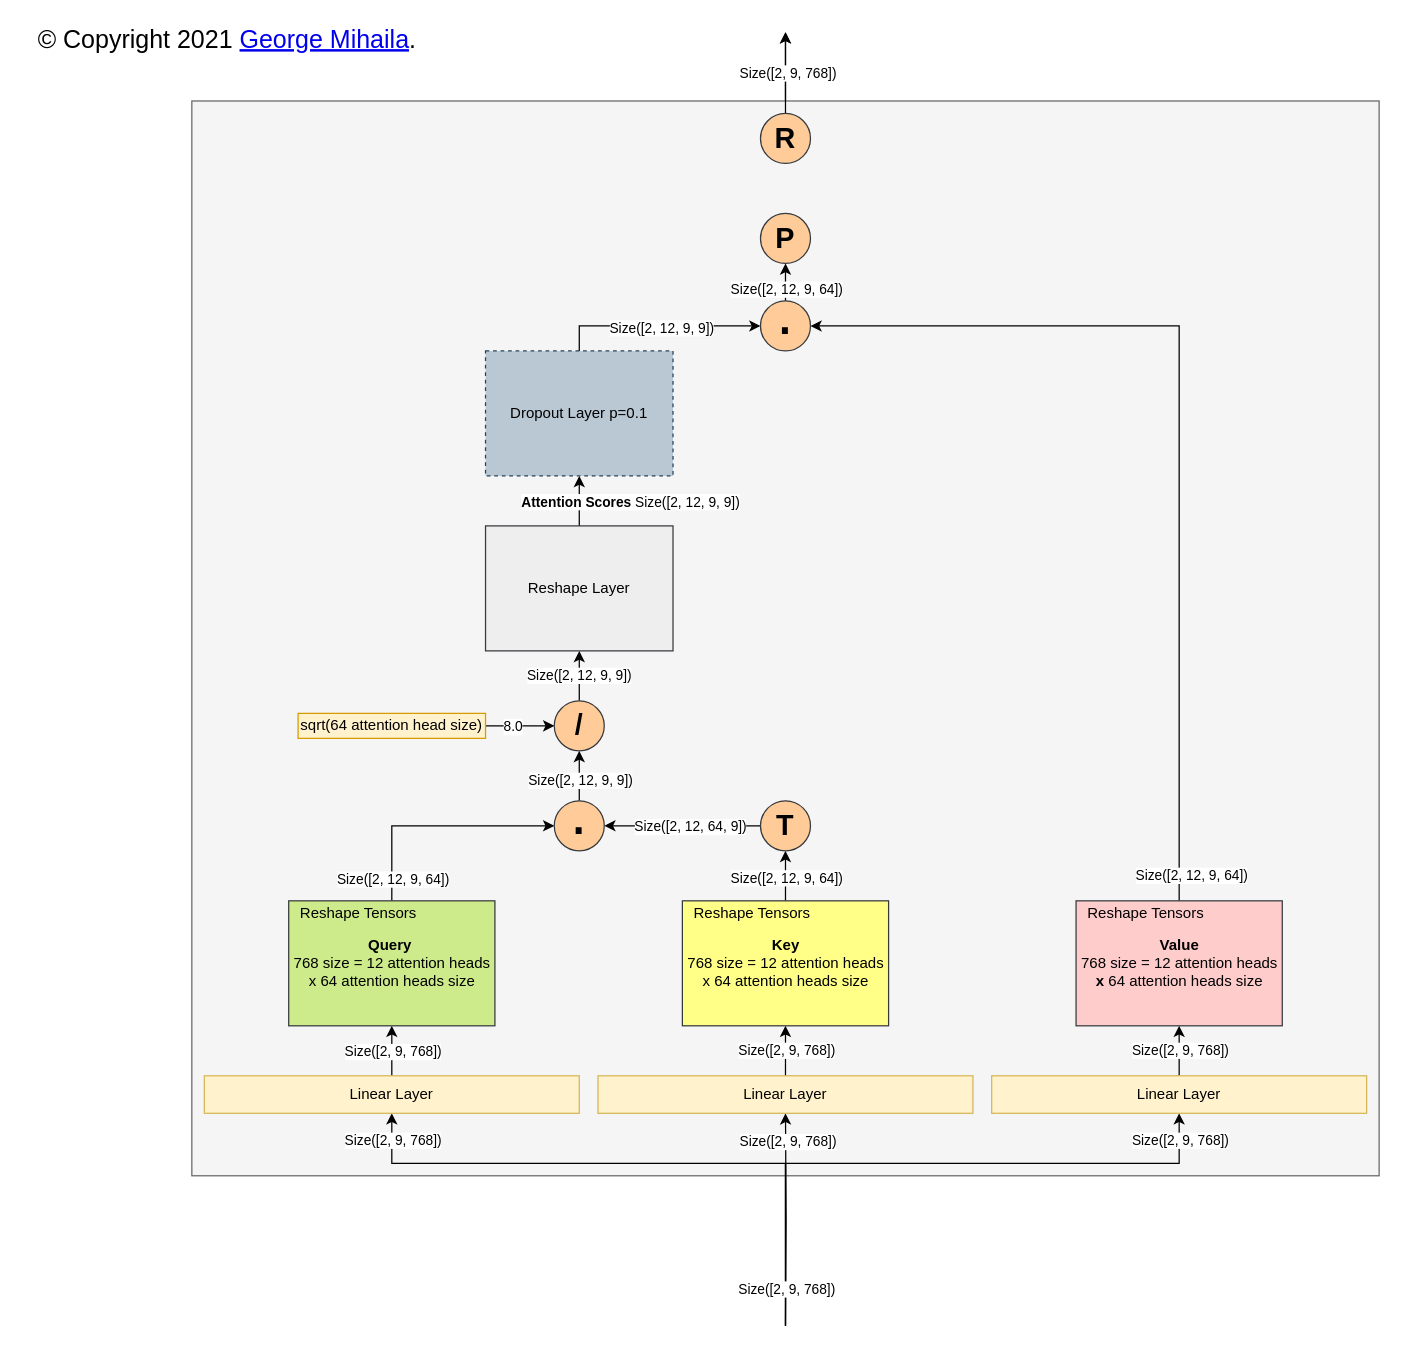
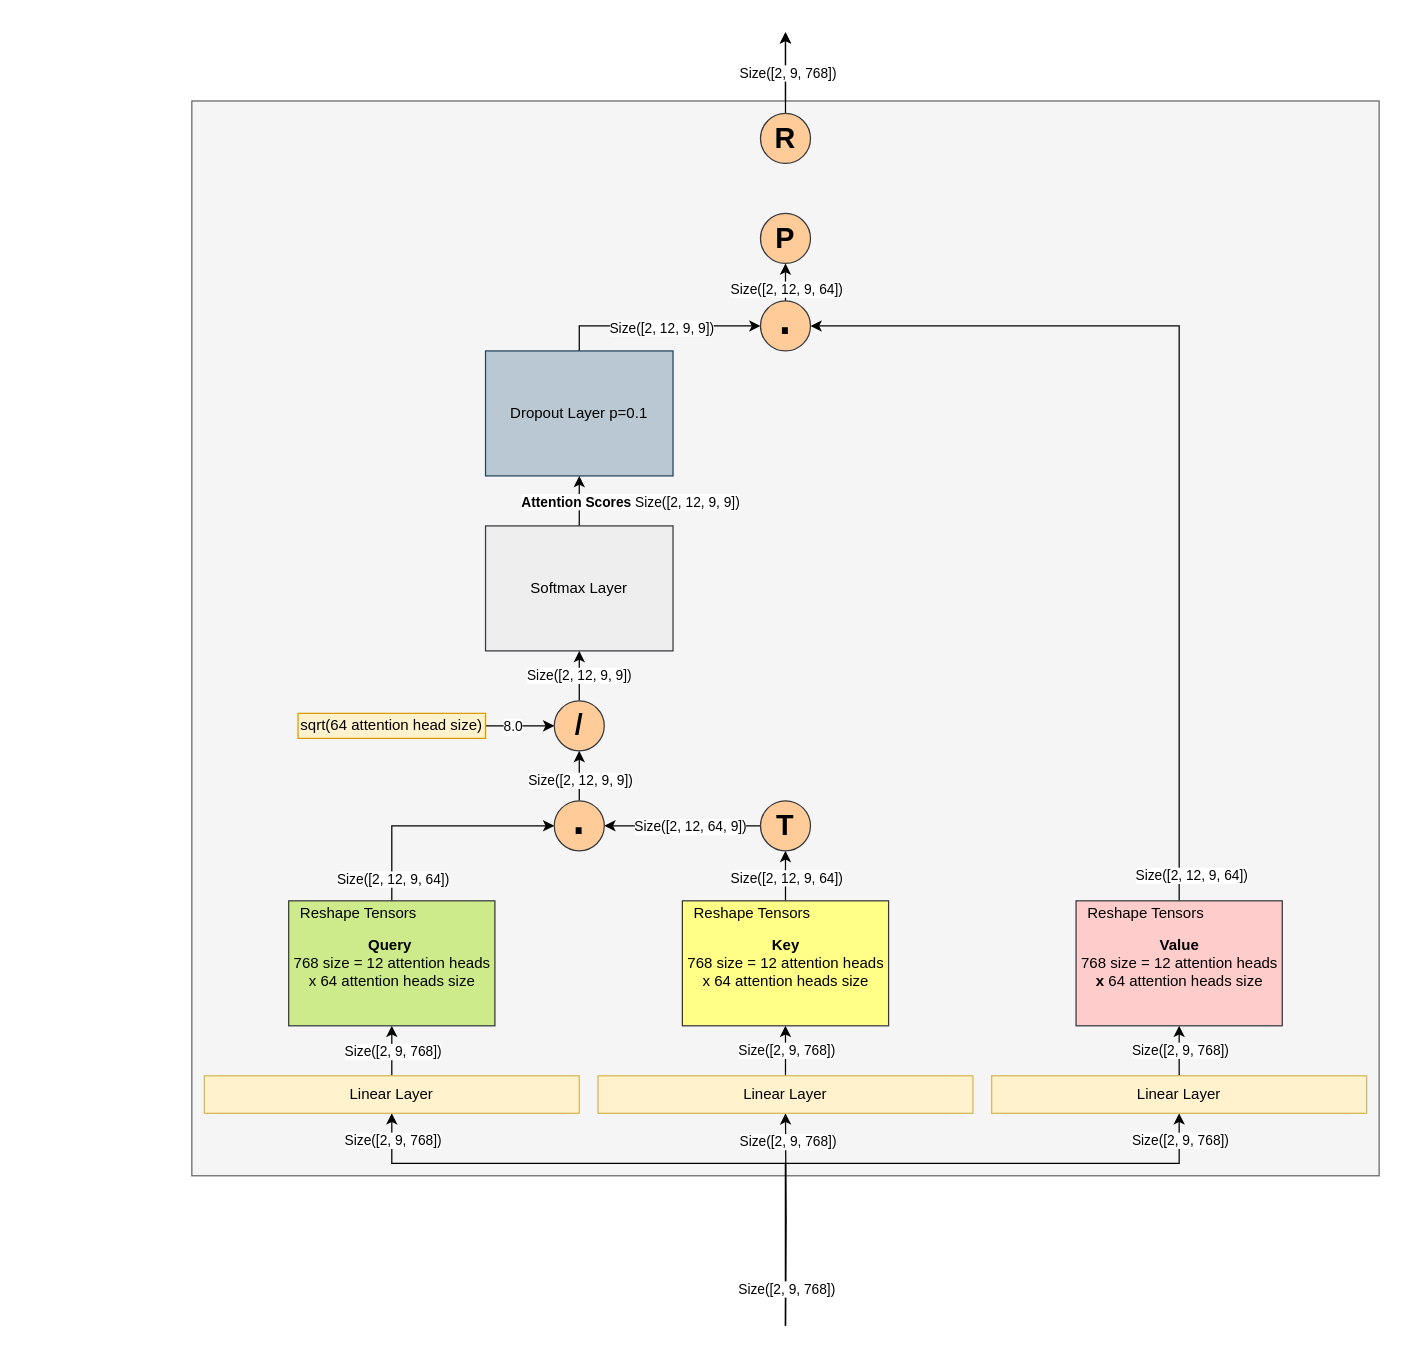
(226, 38) -> none
(579, 413) -> (579, 413)
(579, 588) -> (579, 588)
